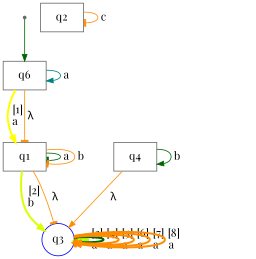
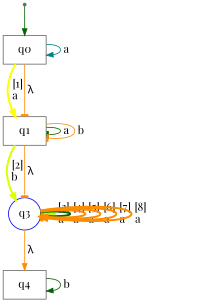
(62, 18) -> none
(25, 76) -> (25, 50)
(98, 197) -> (25, 247)
